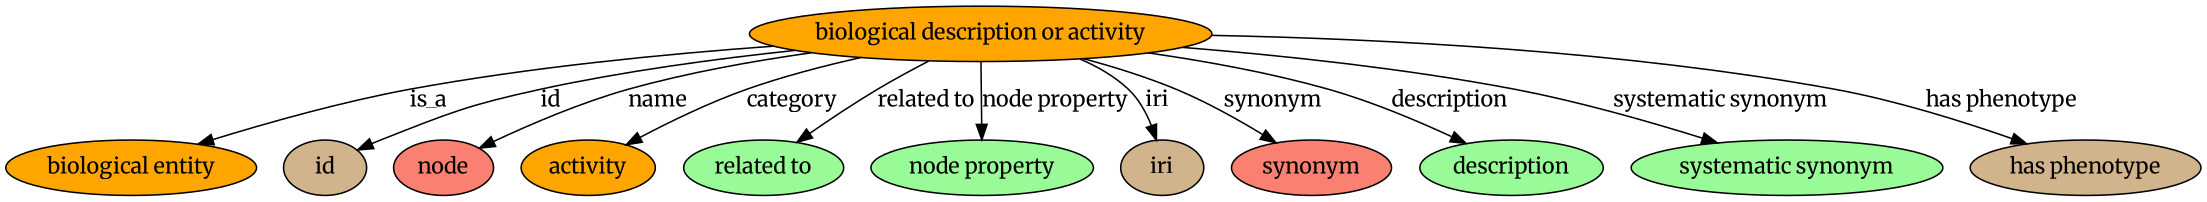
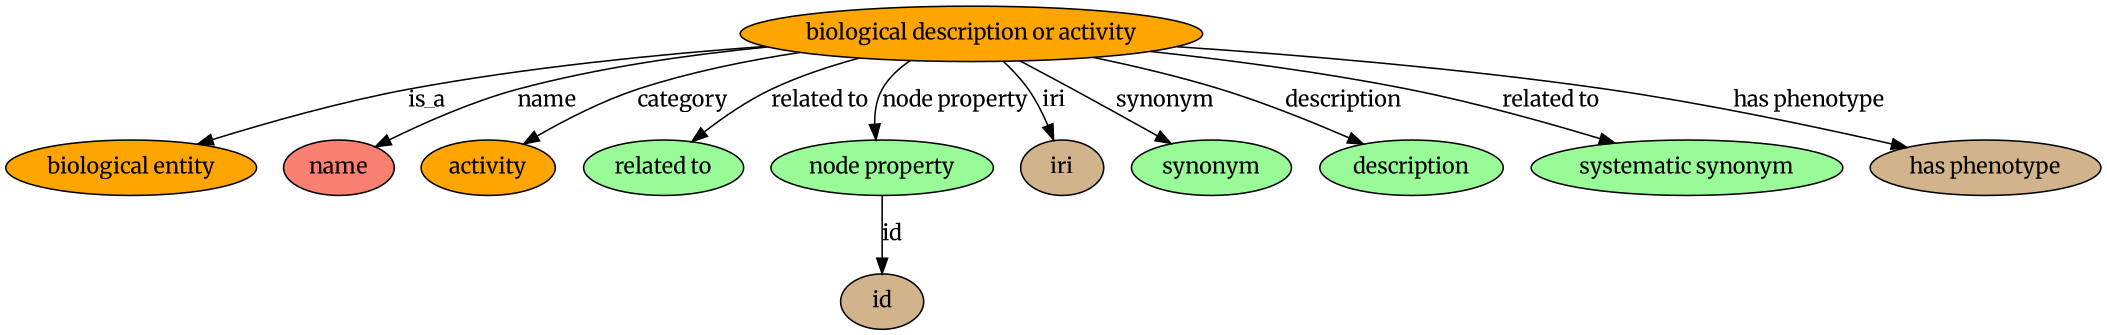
(580, 81) -> (882, 227)
(1721, 101) -> (1552, 101)
(444, 168) -> (339, 168)
(1312, 168) -> (1211, 168)
